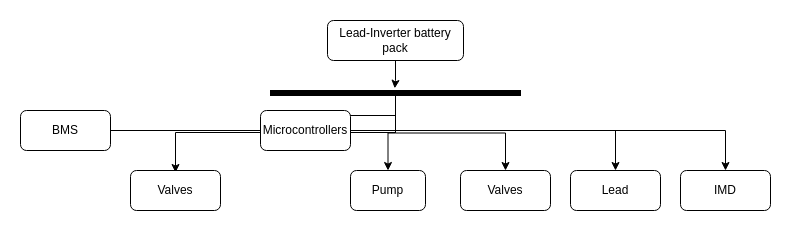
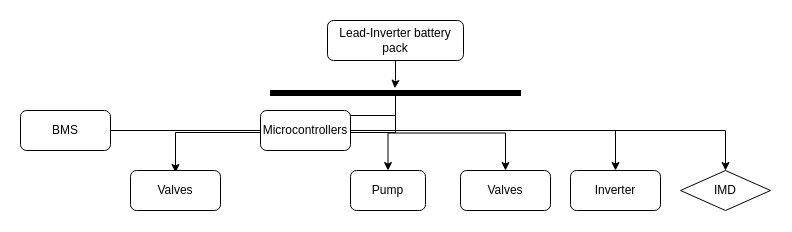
(616, 191) -> (616, 191)
(726, 191) -> (726, 191)
